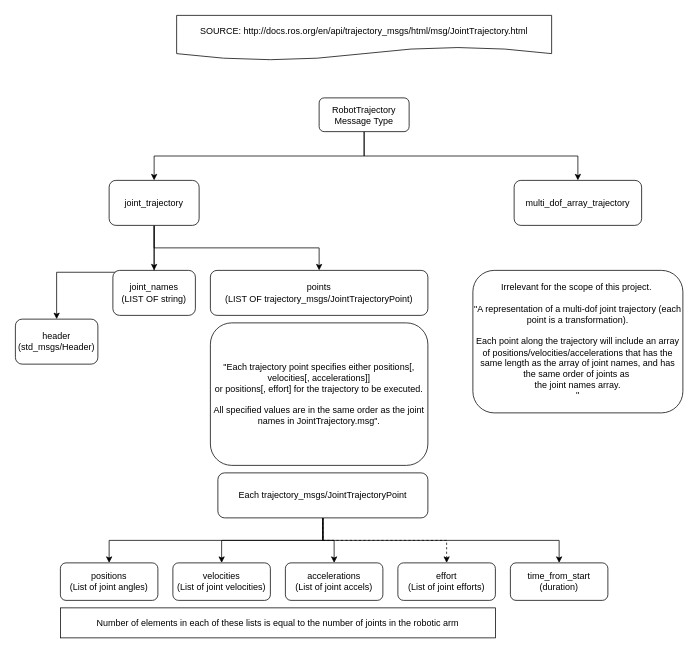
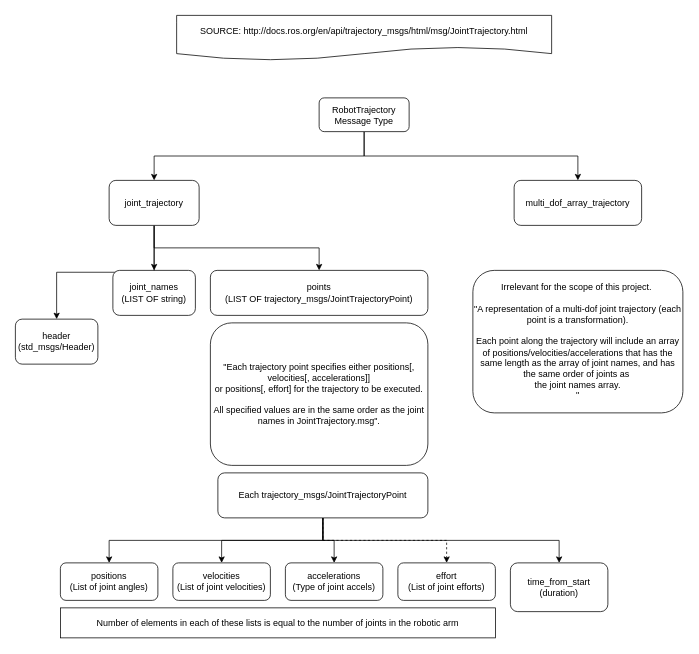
(334, 582) -> (334, 582)
(559, 582) -> (559, 587)
